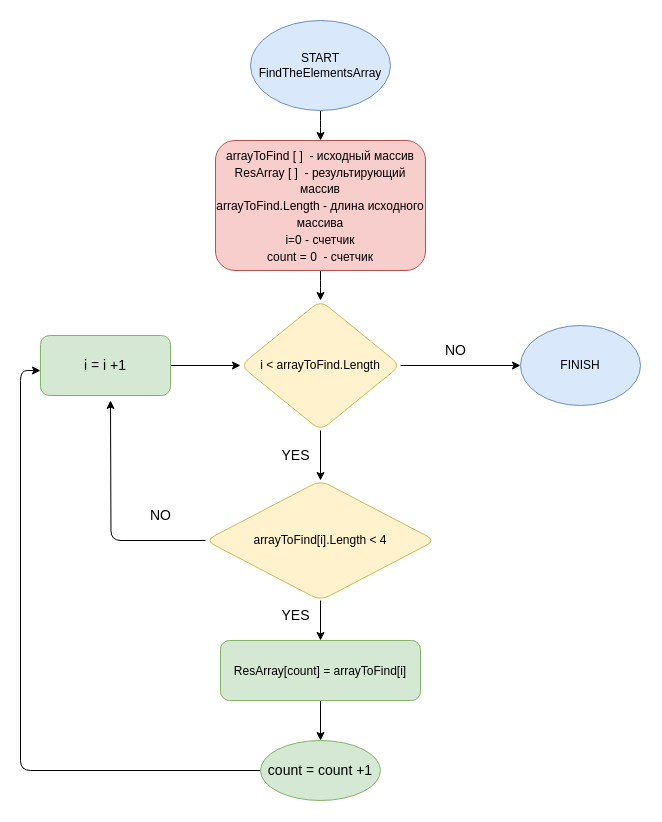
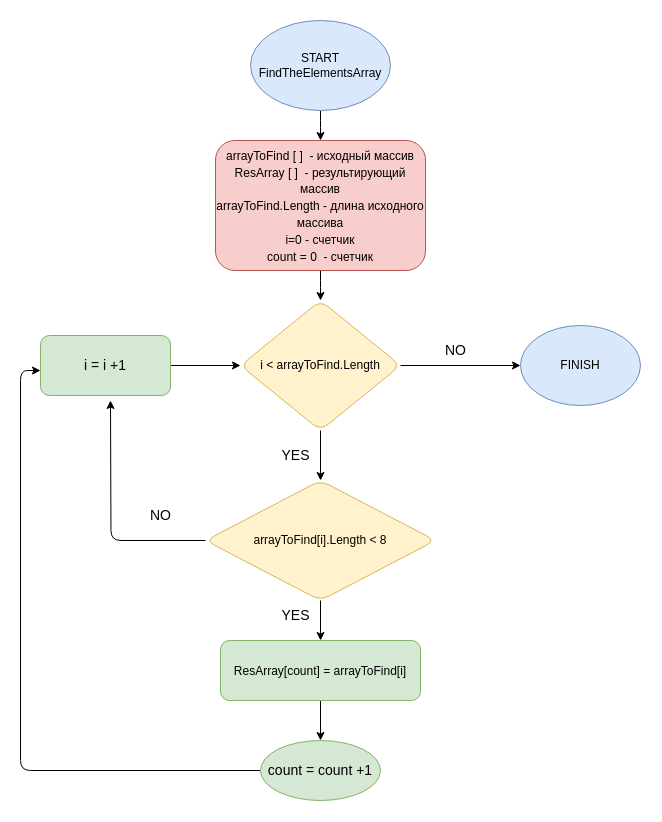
(321, 541) -> (321, 541)
